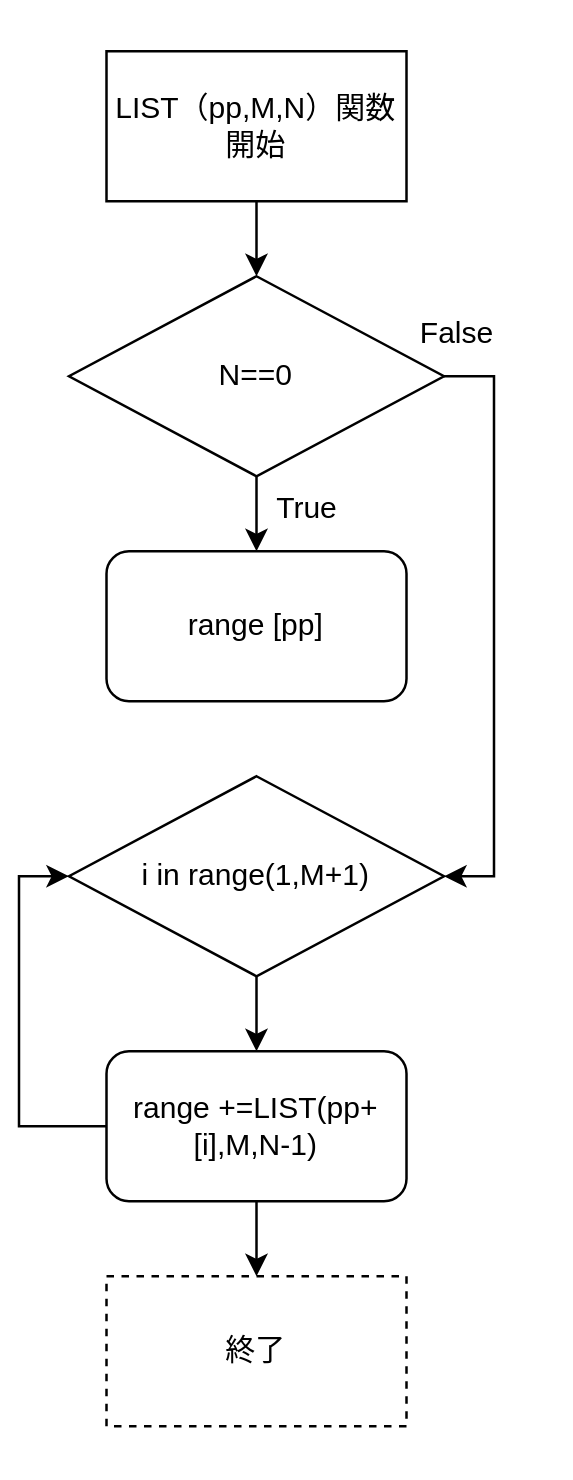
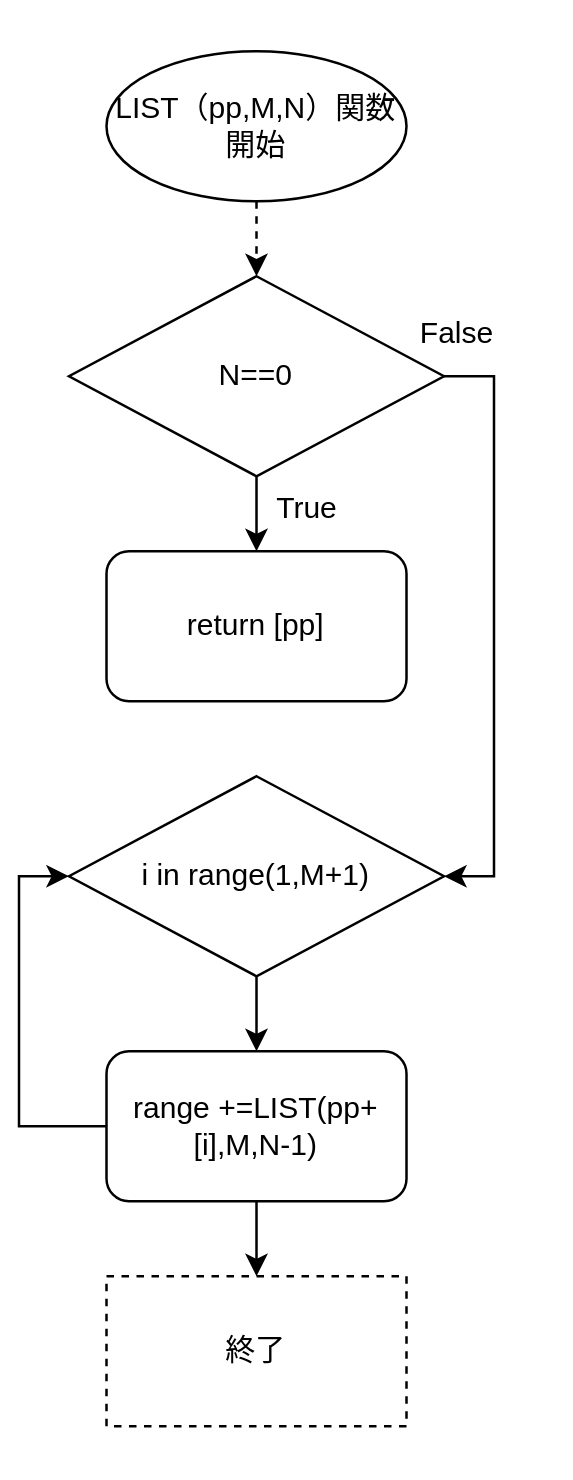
(256, 126) -> (256, 126)
(256, 232) -> (256, 232)
(256, 626) -> (256, 626)
